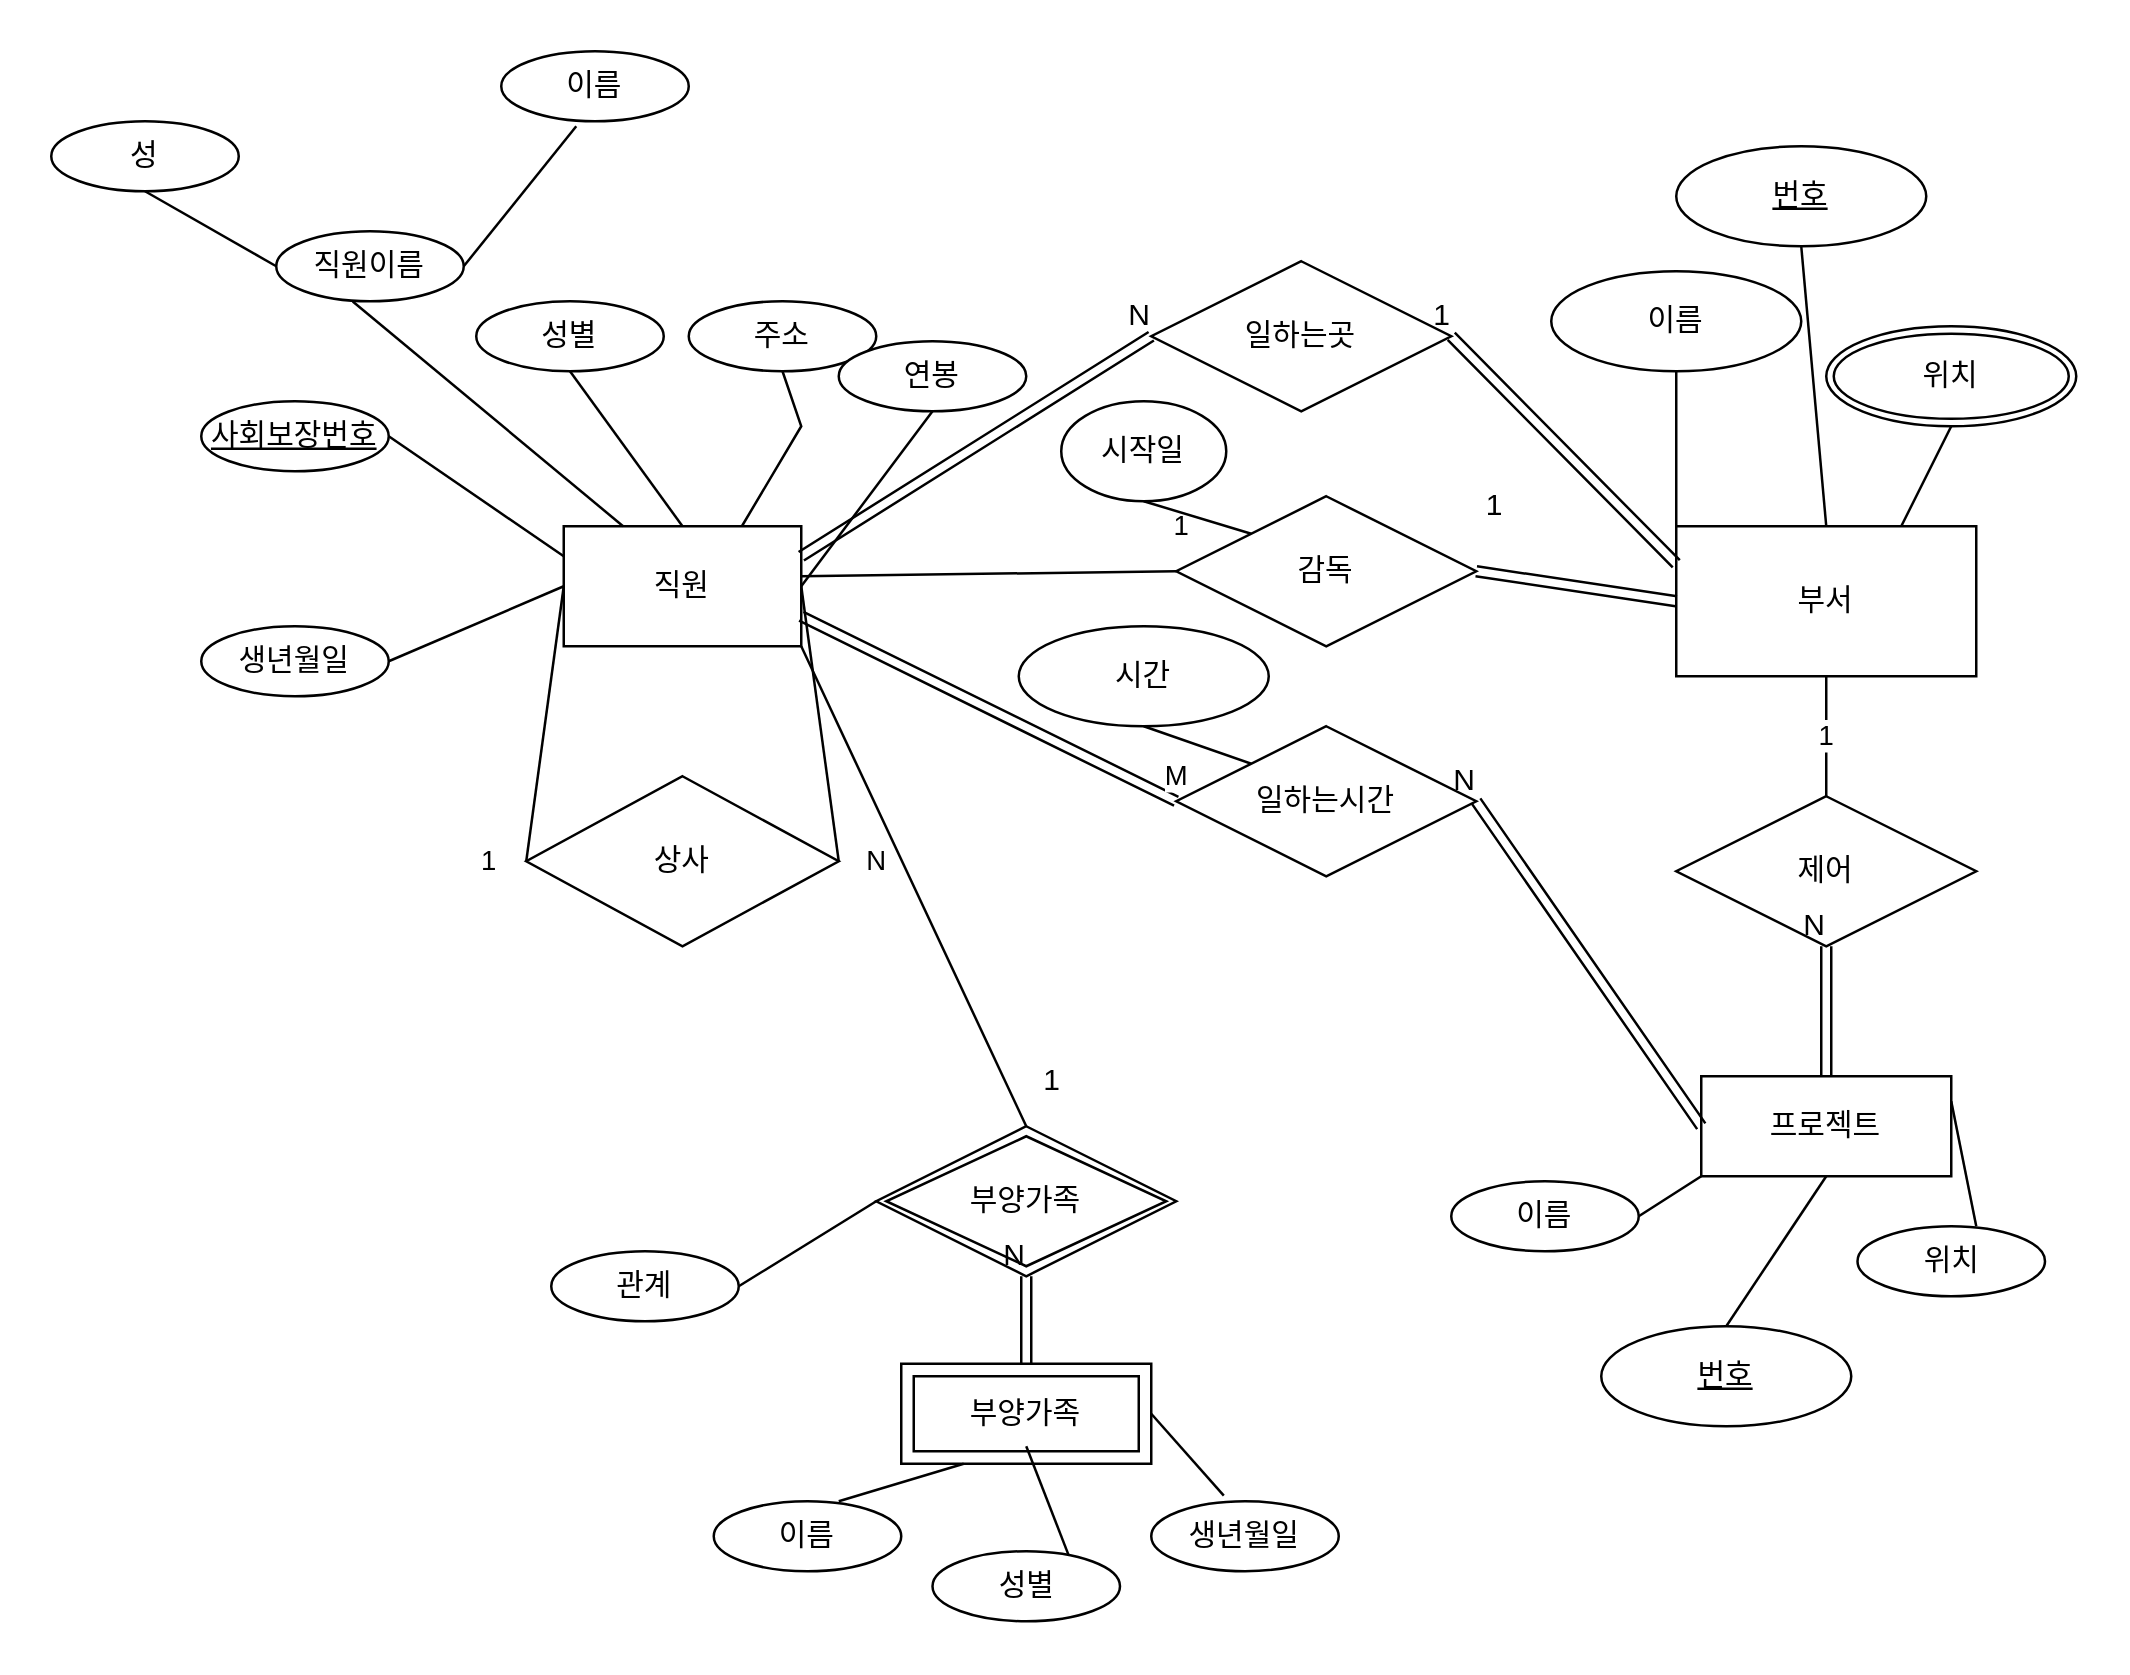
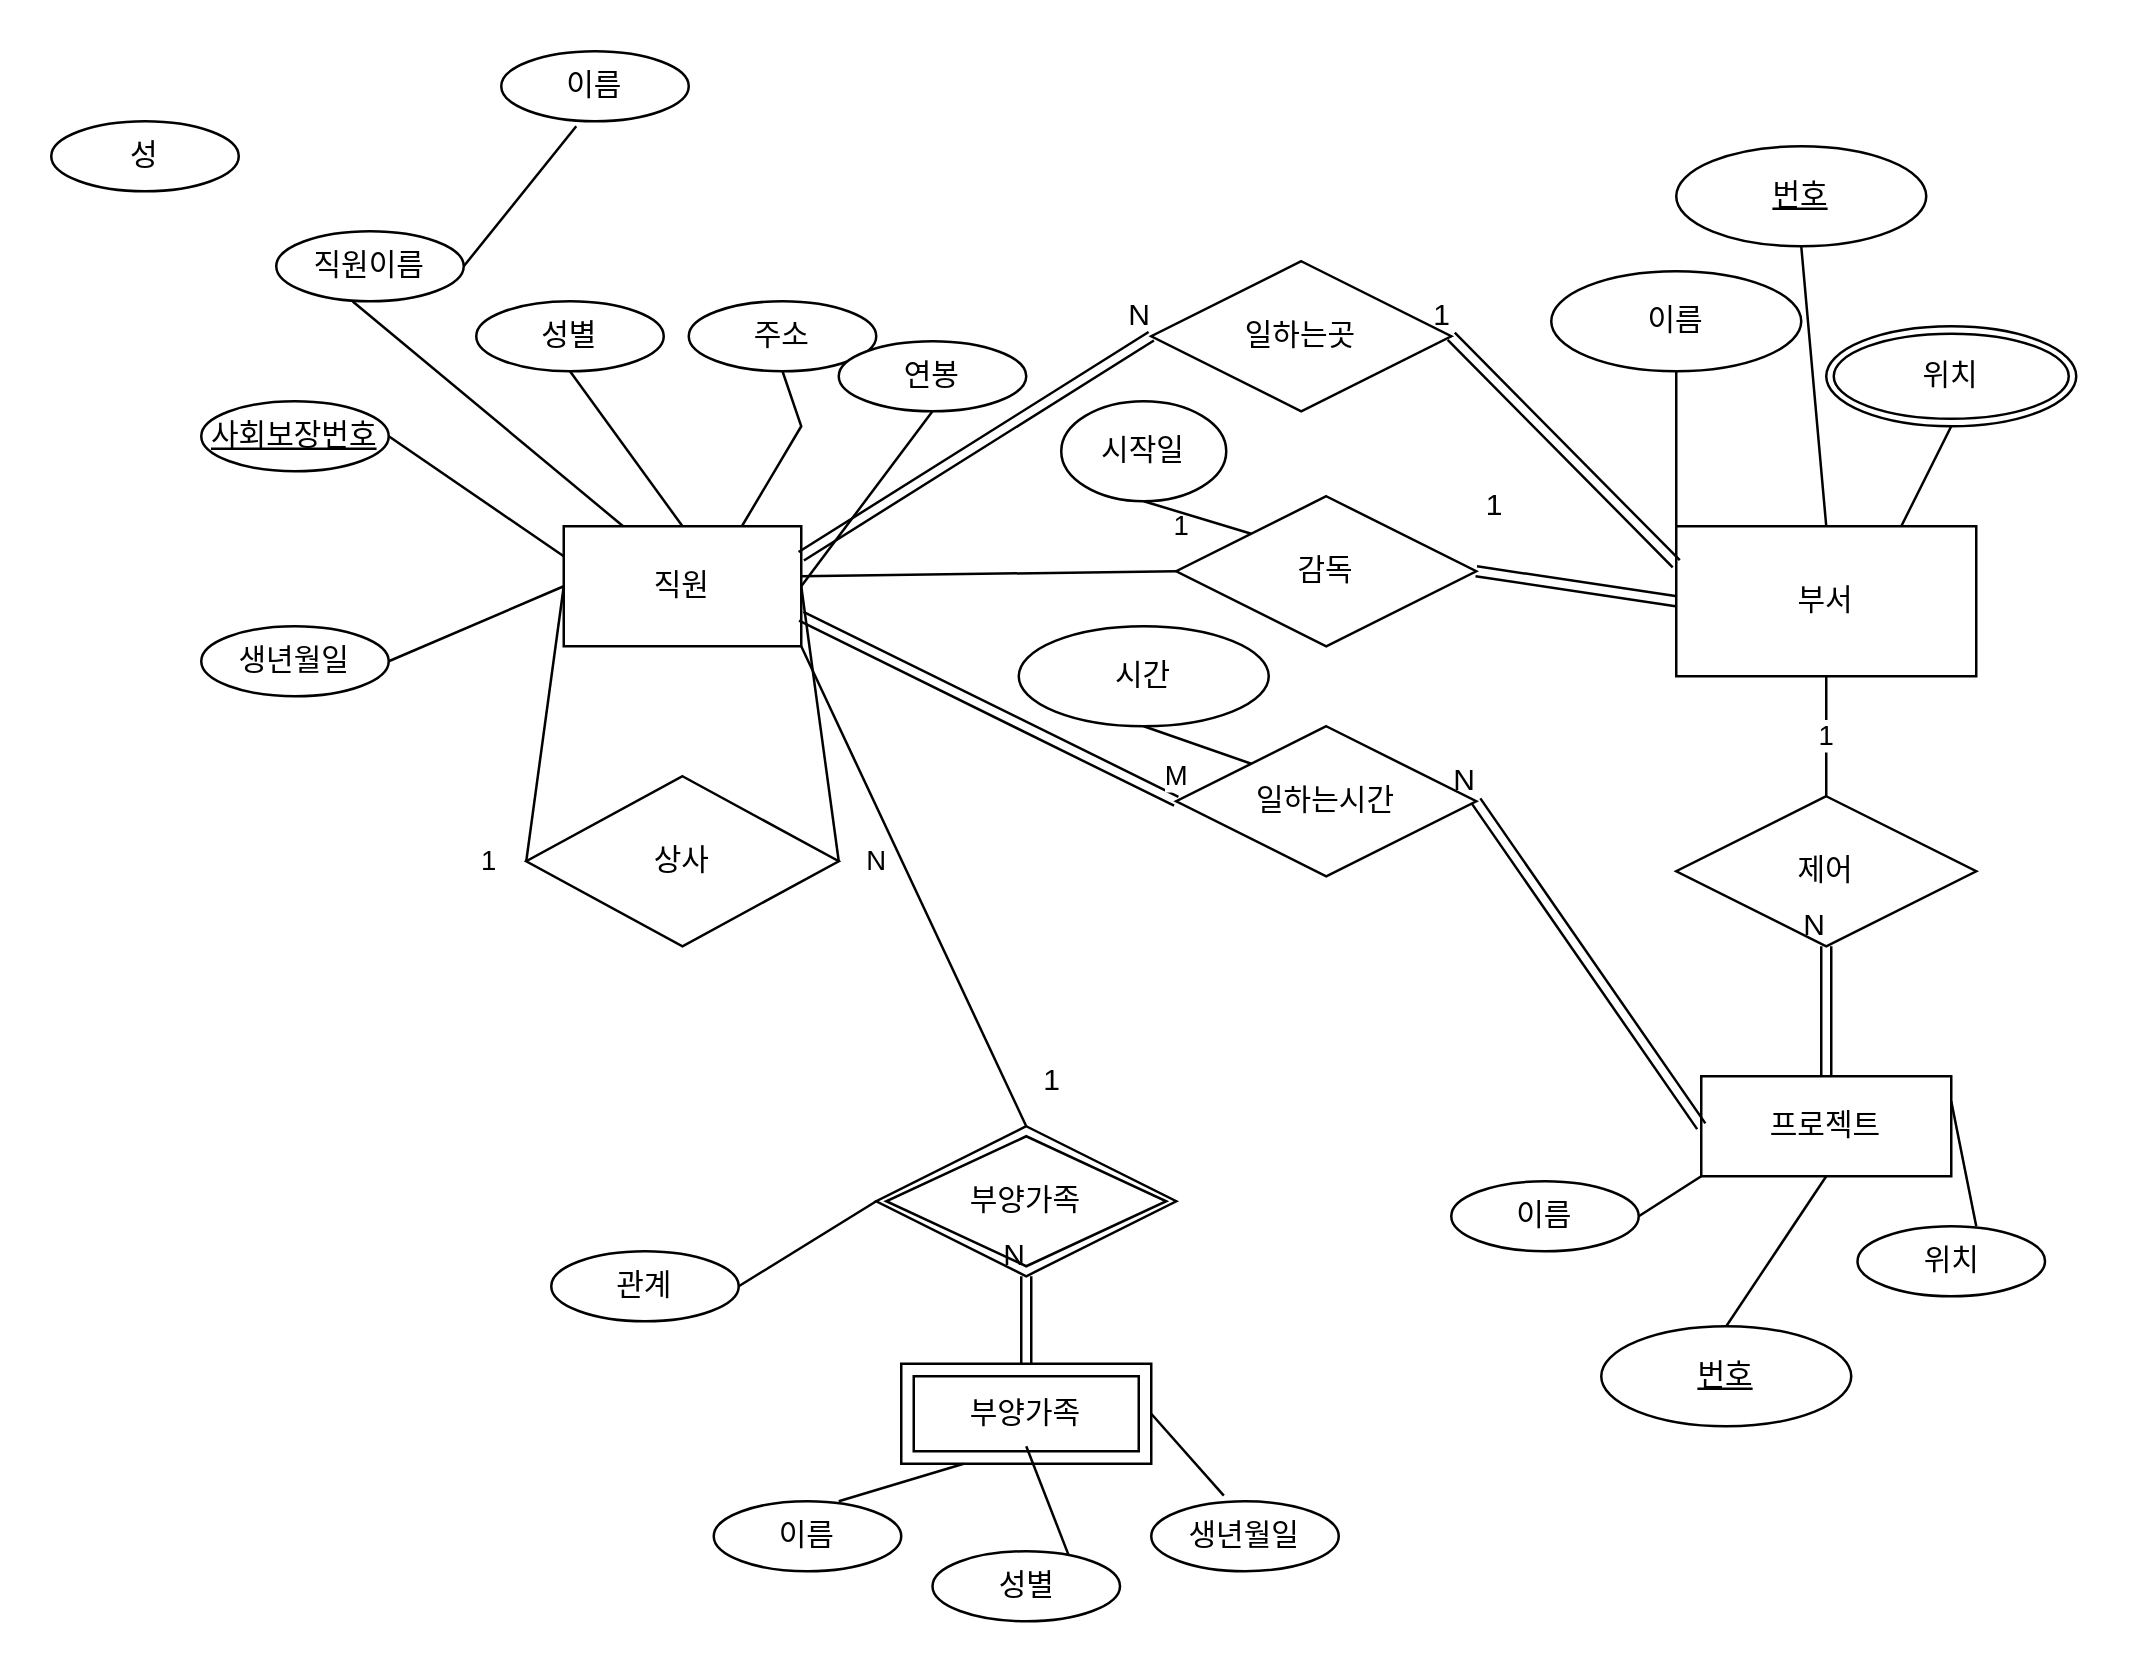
(210, 229) -> none
